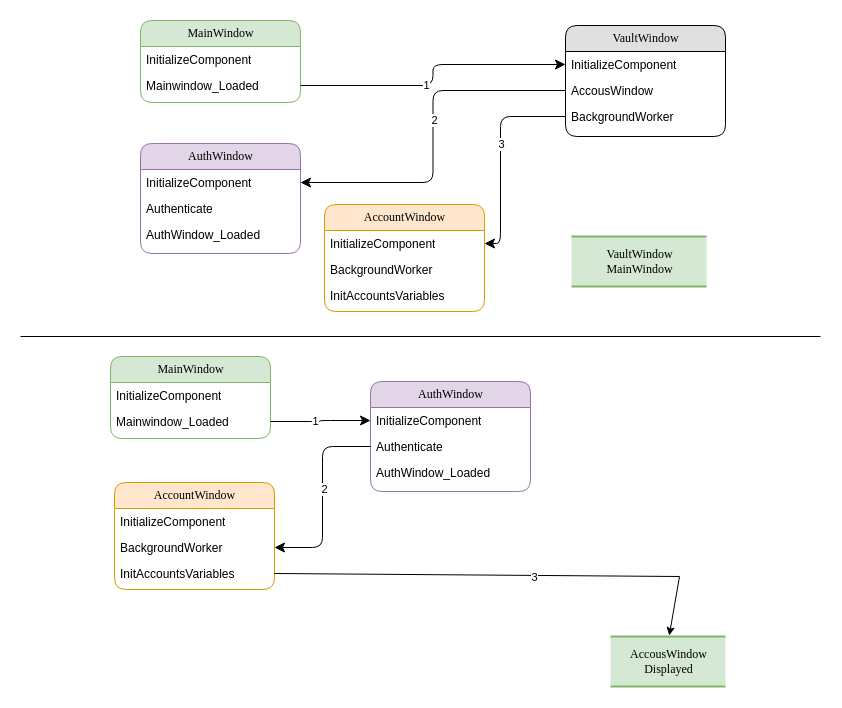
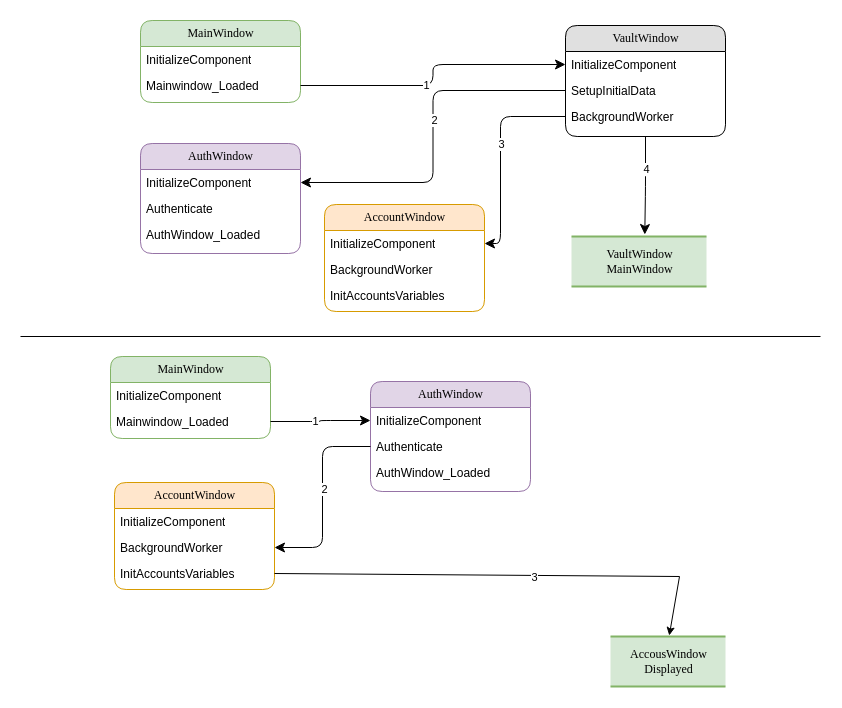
(610, 92) -> (621, 92)
none -> (645, 182)
